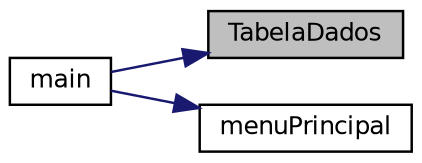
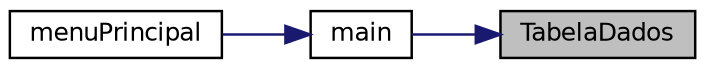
(143, 97) -> (254, 35)
